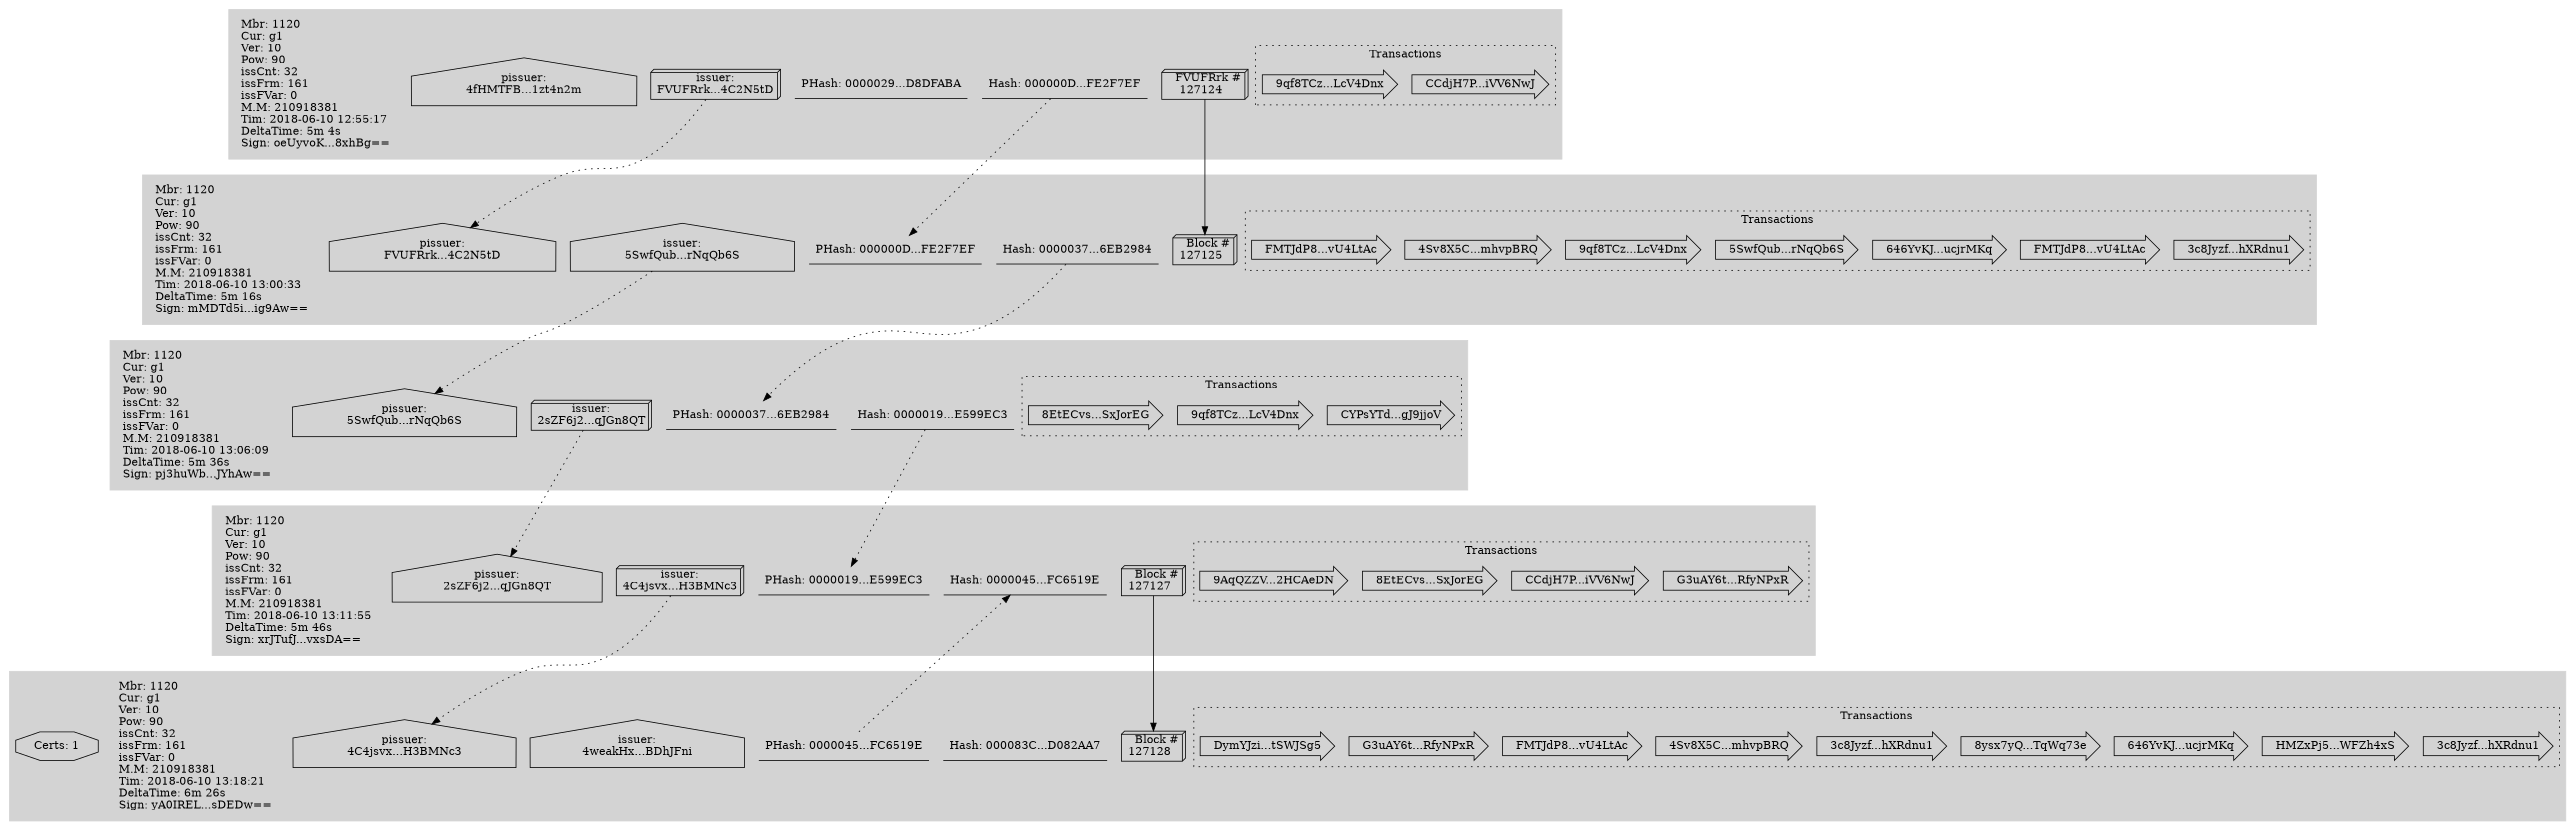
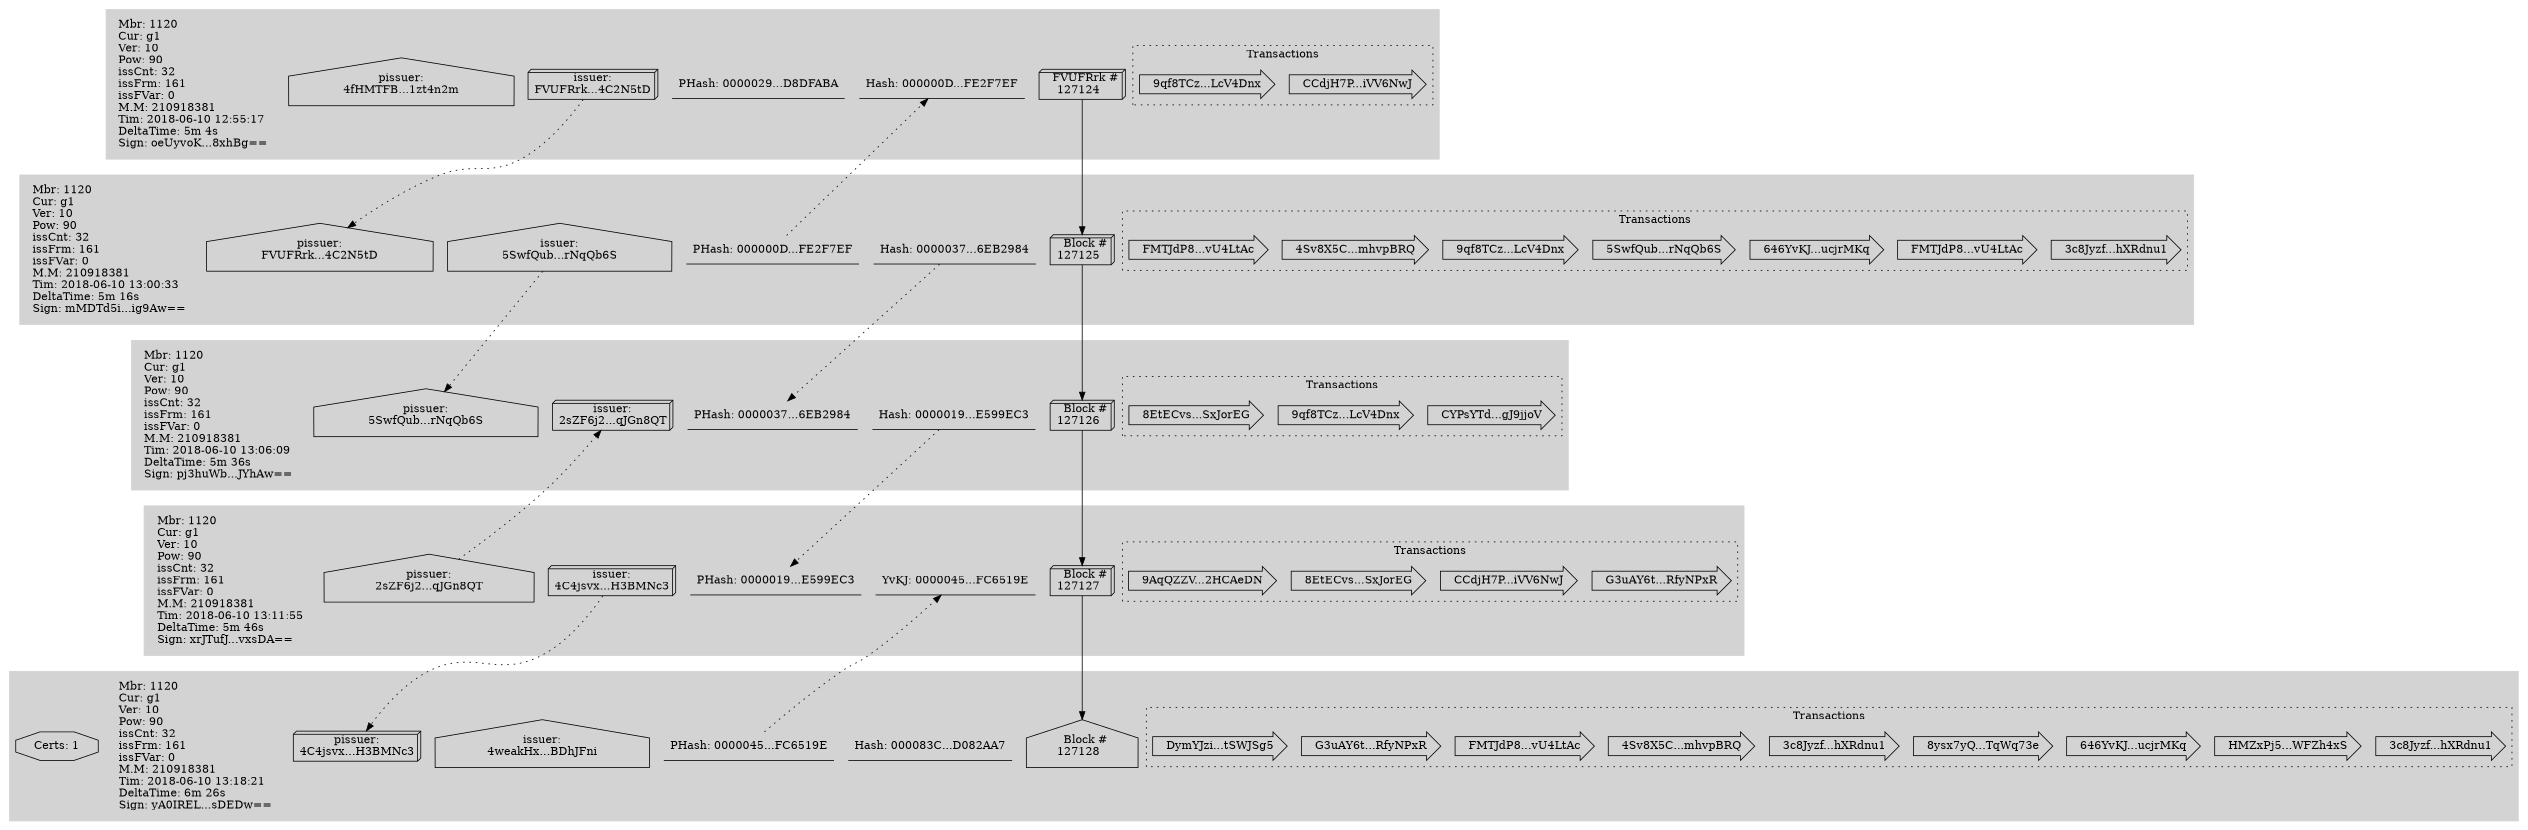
(983, 164) -> (854, 170)
none -> (1082, 415)
(552, 484) -> (535, 500)
(1025, 581) -> (956, 581)
(405, 746) -> (357, 746)
(1153, 746) -> (1082, 746)
